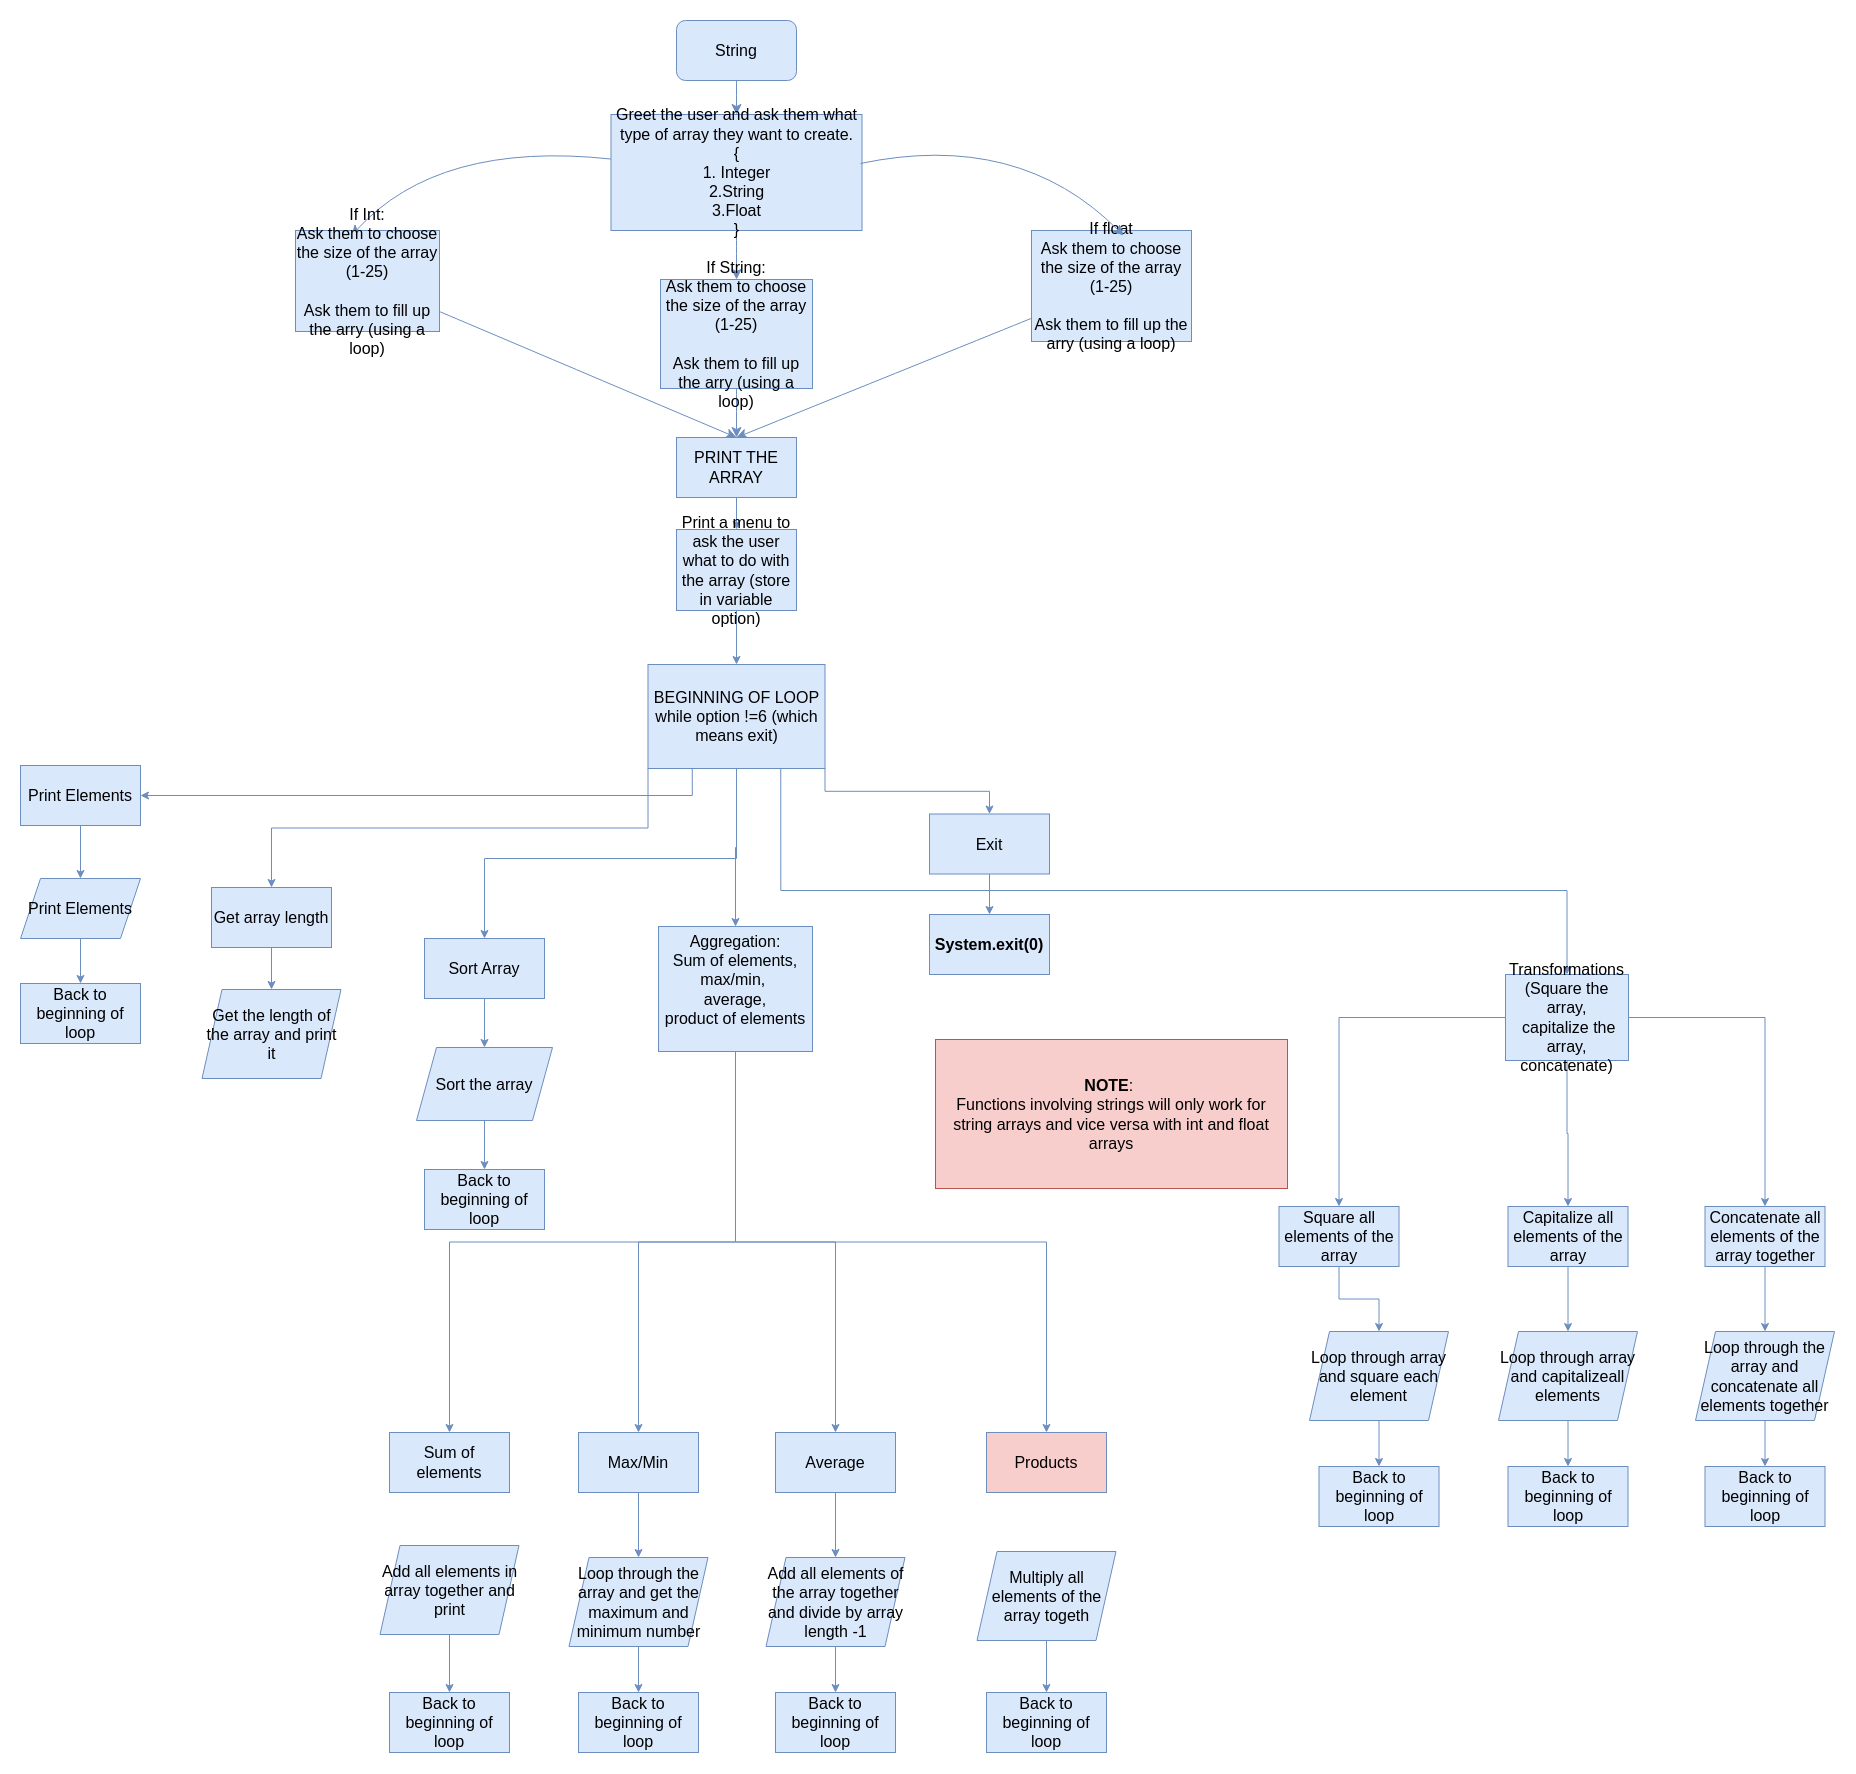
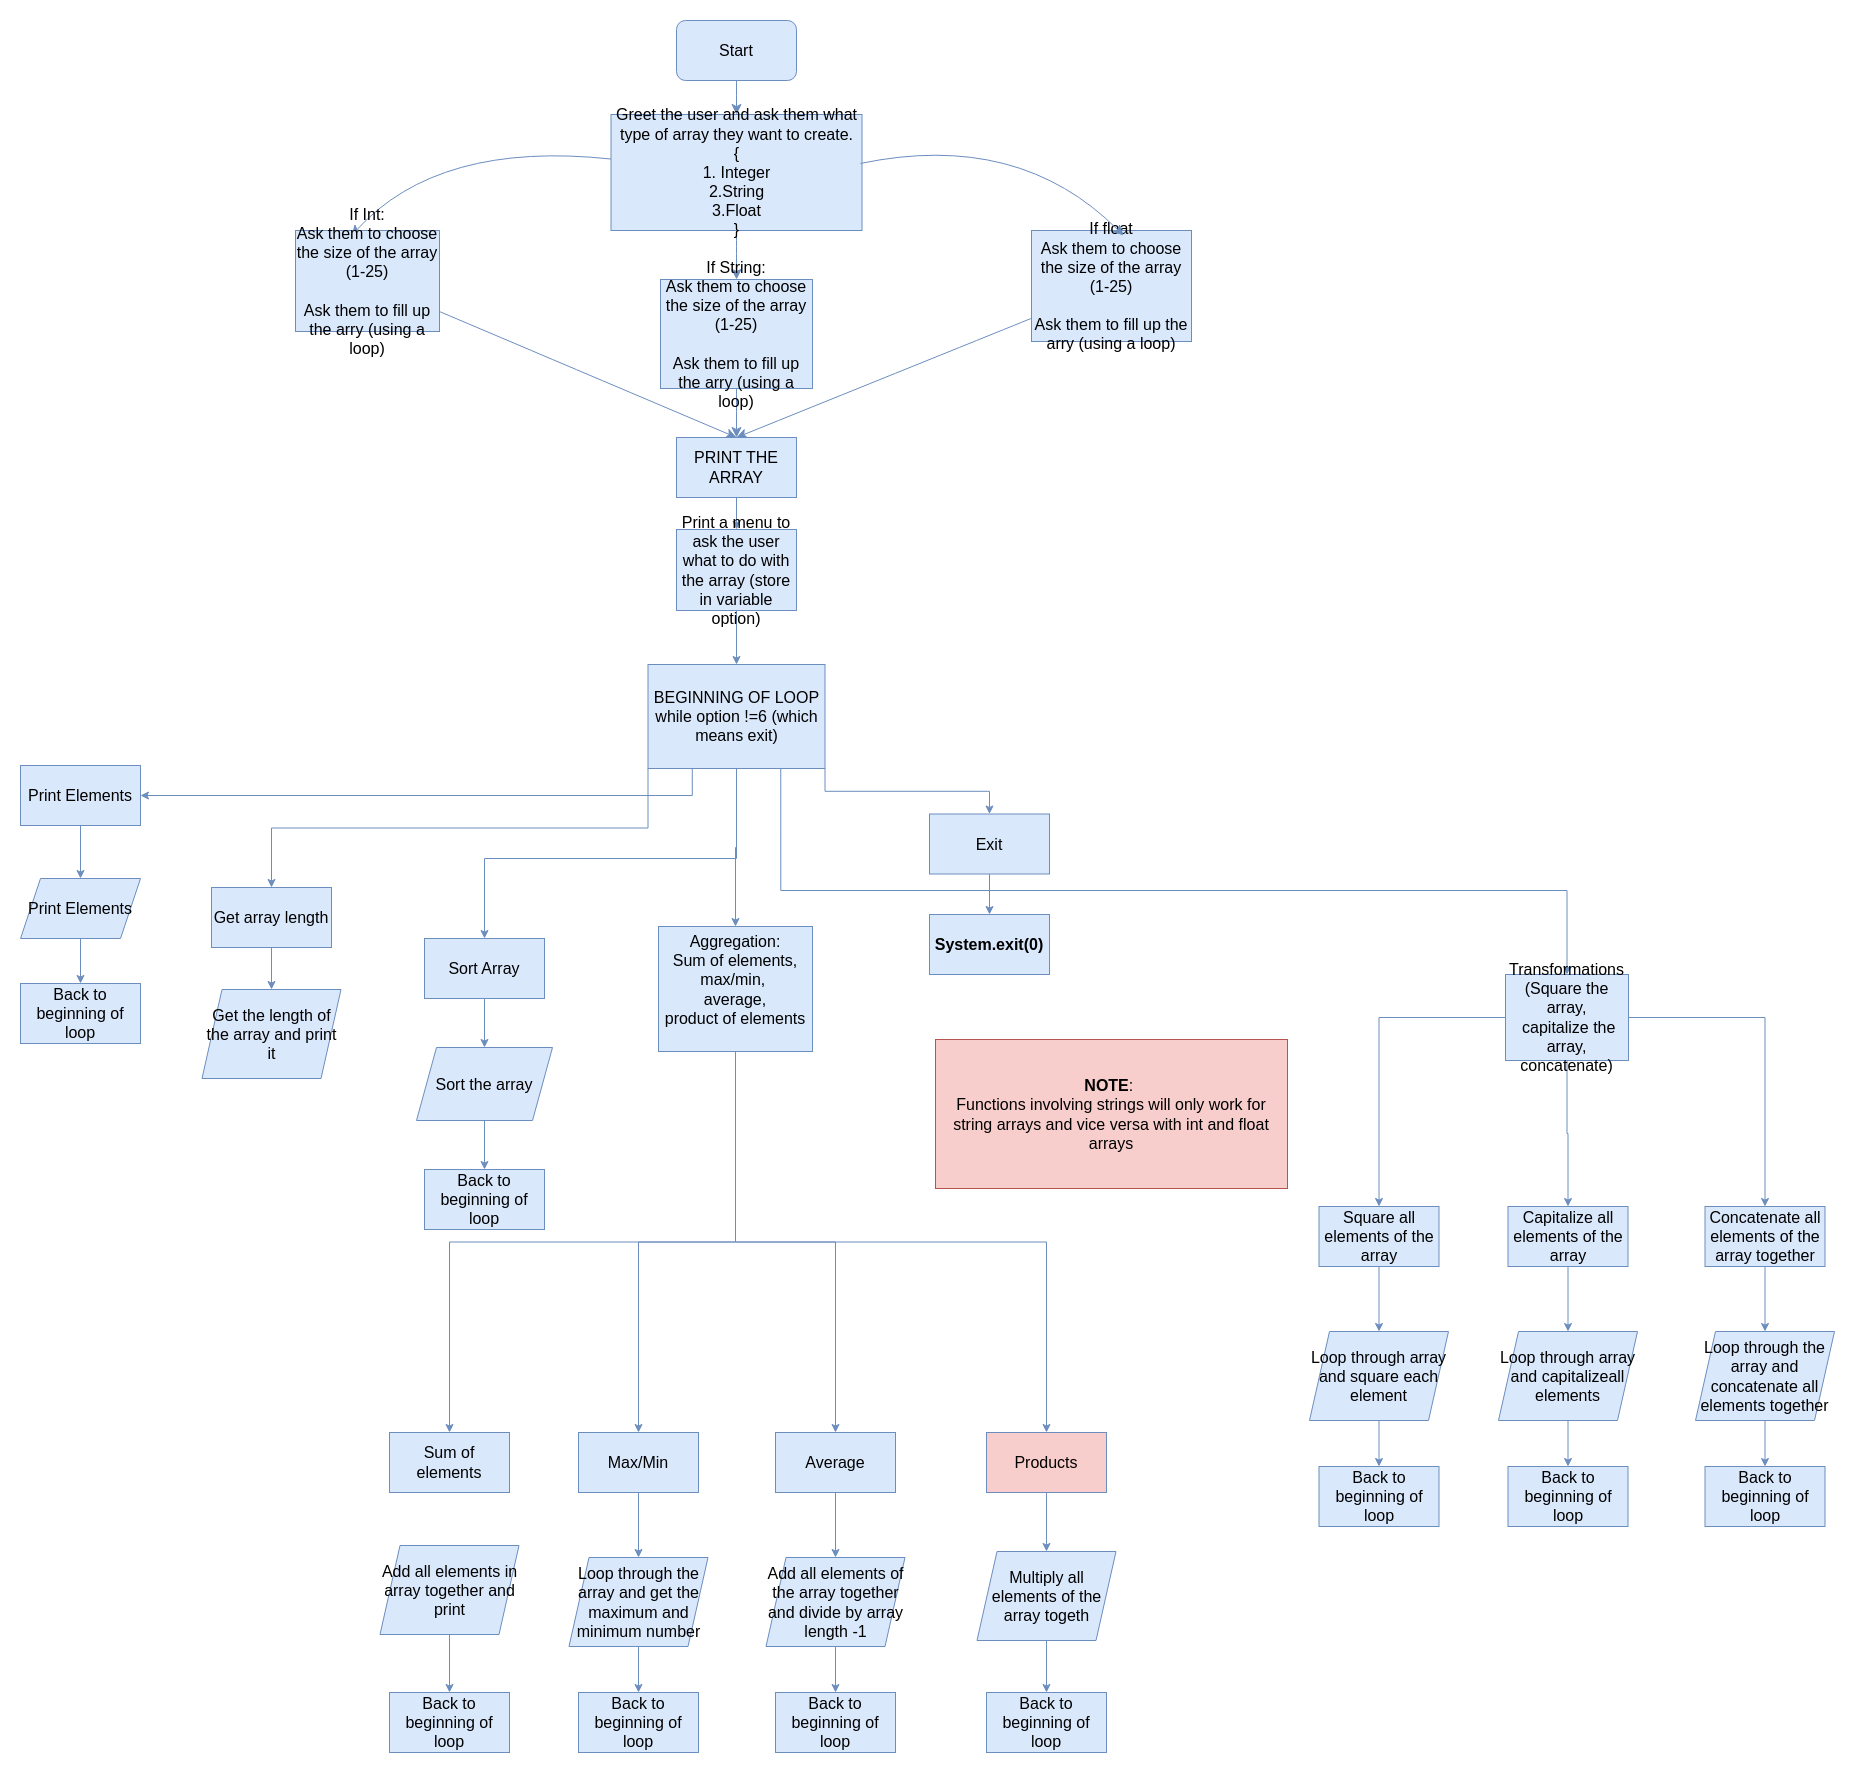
(737, 51) -> (737, 51)
(1339, 1237) -> (1379, 1237)
none -> (1047, 1519)
